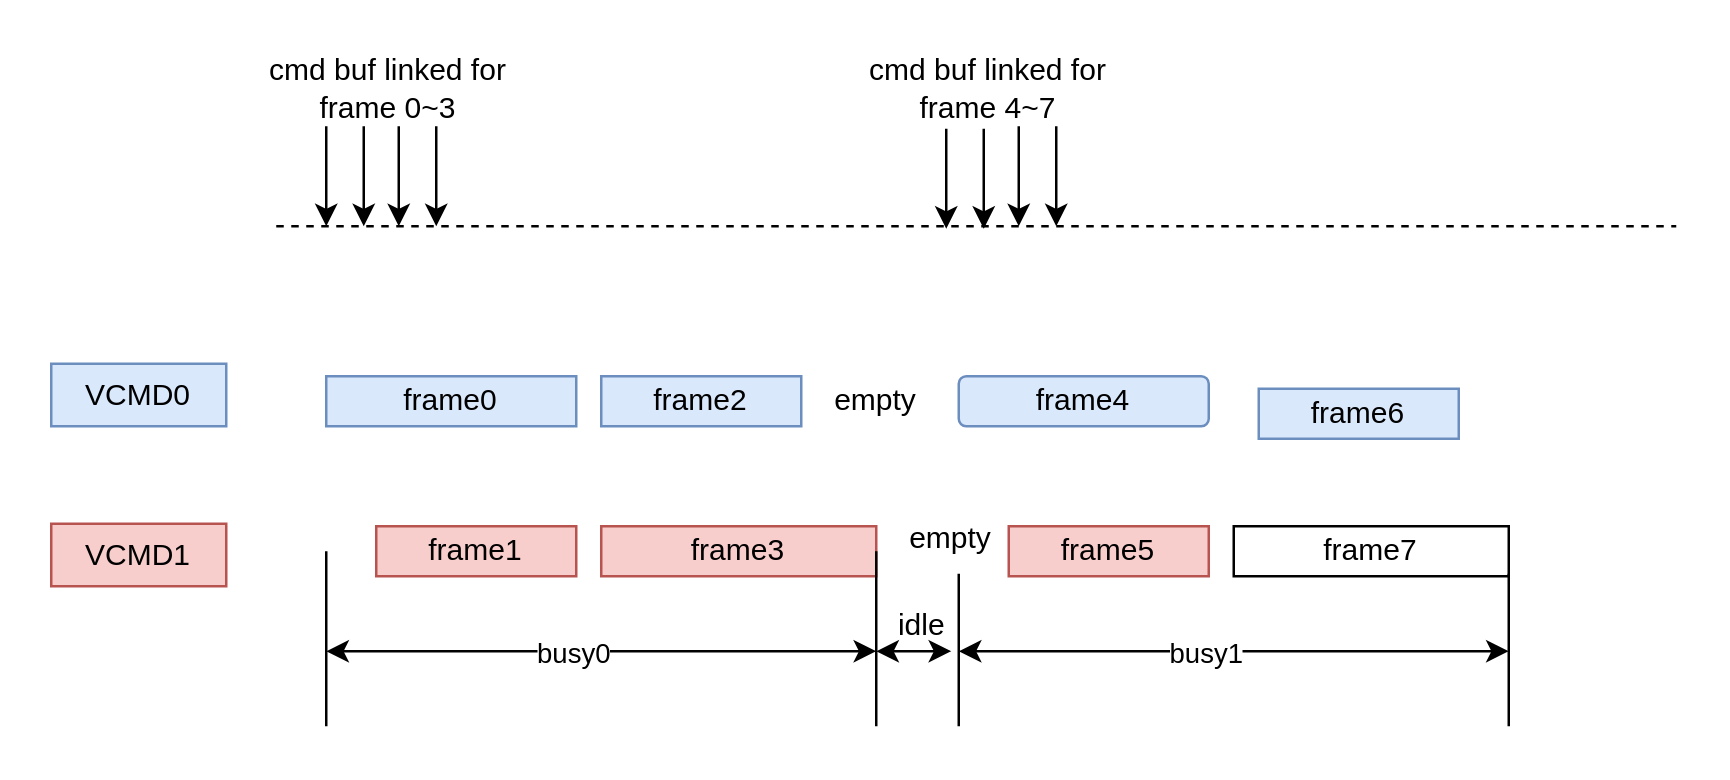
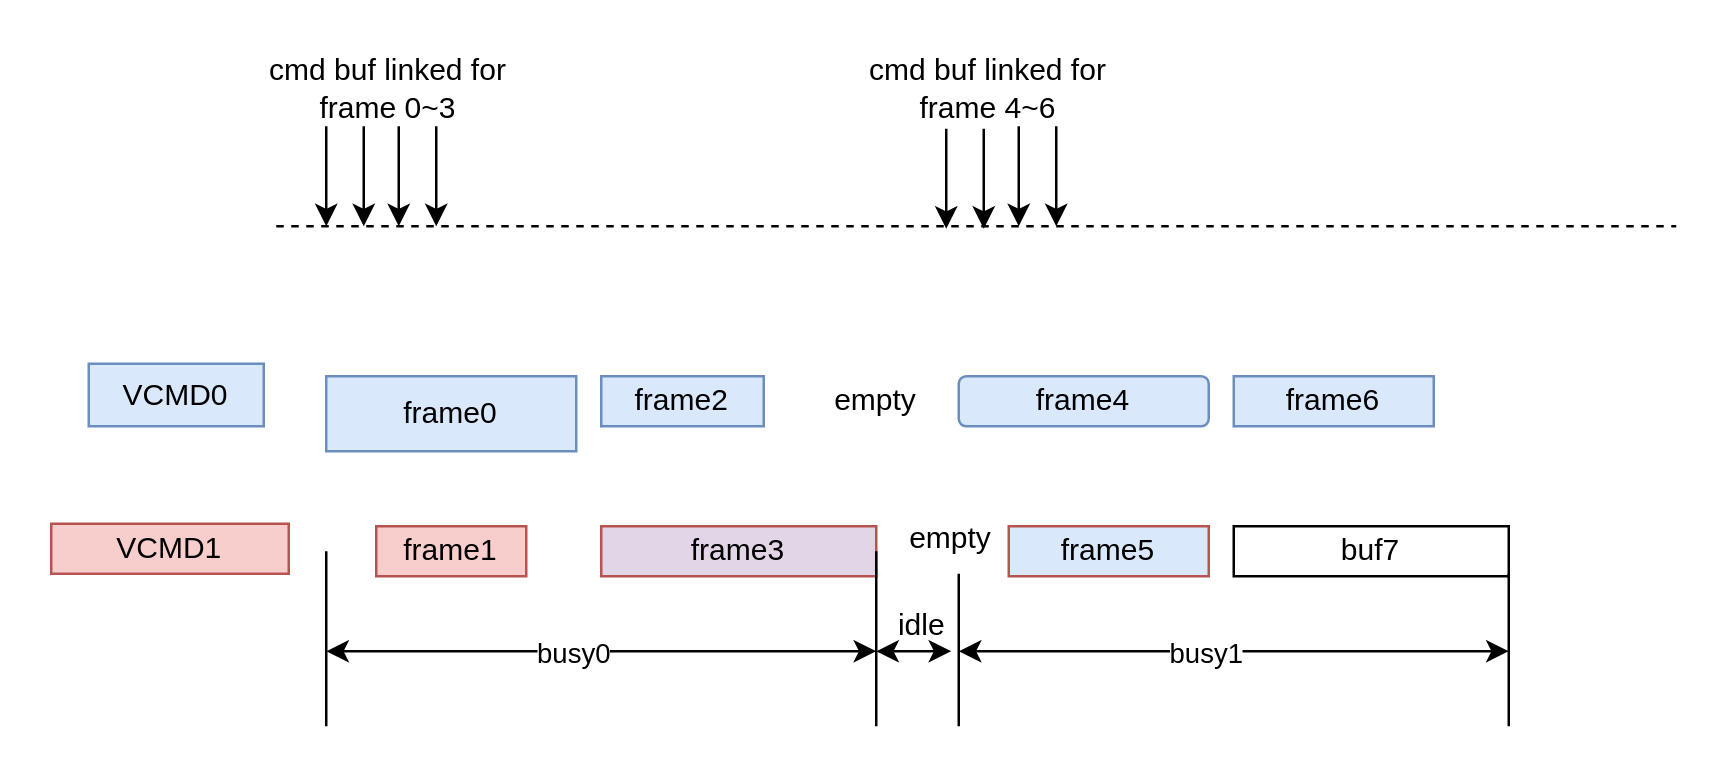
(989, 89) -> (989, 89)
(139, 395) -> (176, 395)
(451, 401) -> (451, 414)
(701, 401) -> (683, 401)
(1359, 414) -> (1334, 401)
(476, 551) -> (451, 551)
(739, 551) -> (739, 551)
(1109, 551) -> (1109, 551)
(1371, 551) -> (1371, 551)
(139, 555) -> (170, 549)
